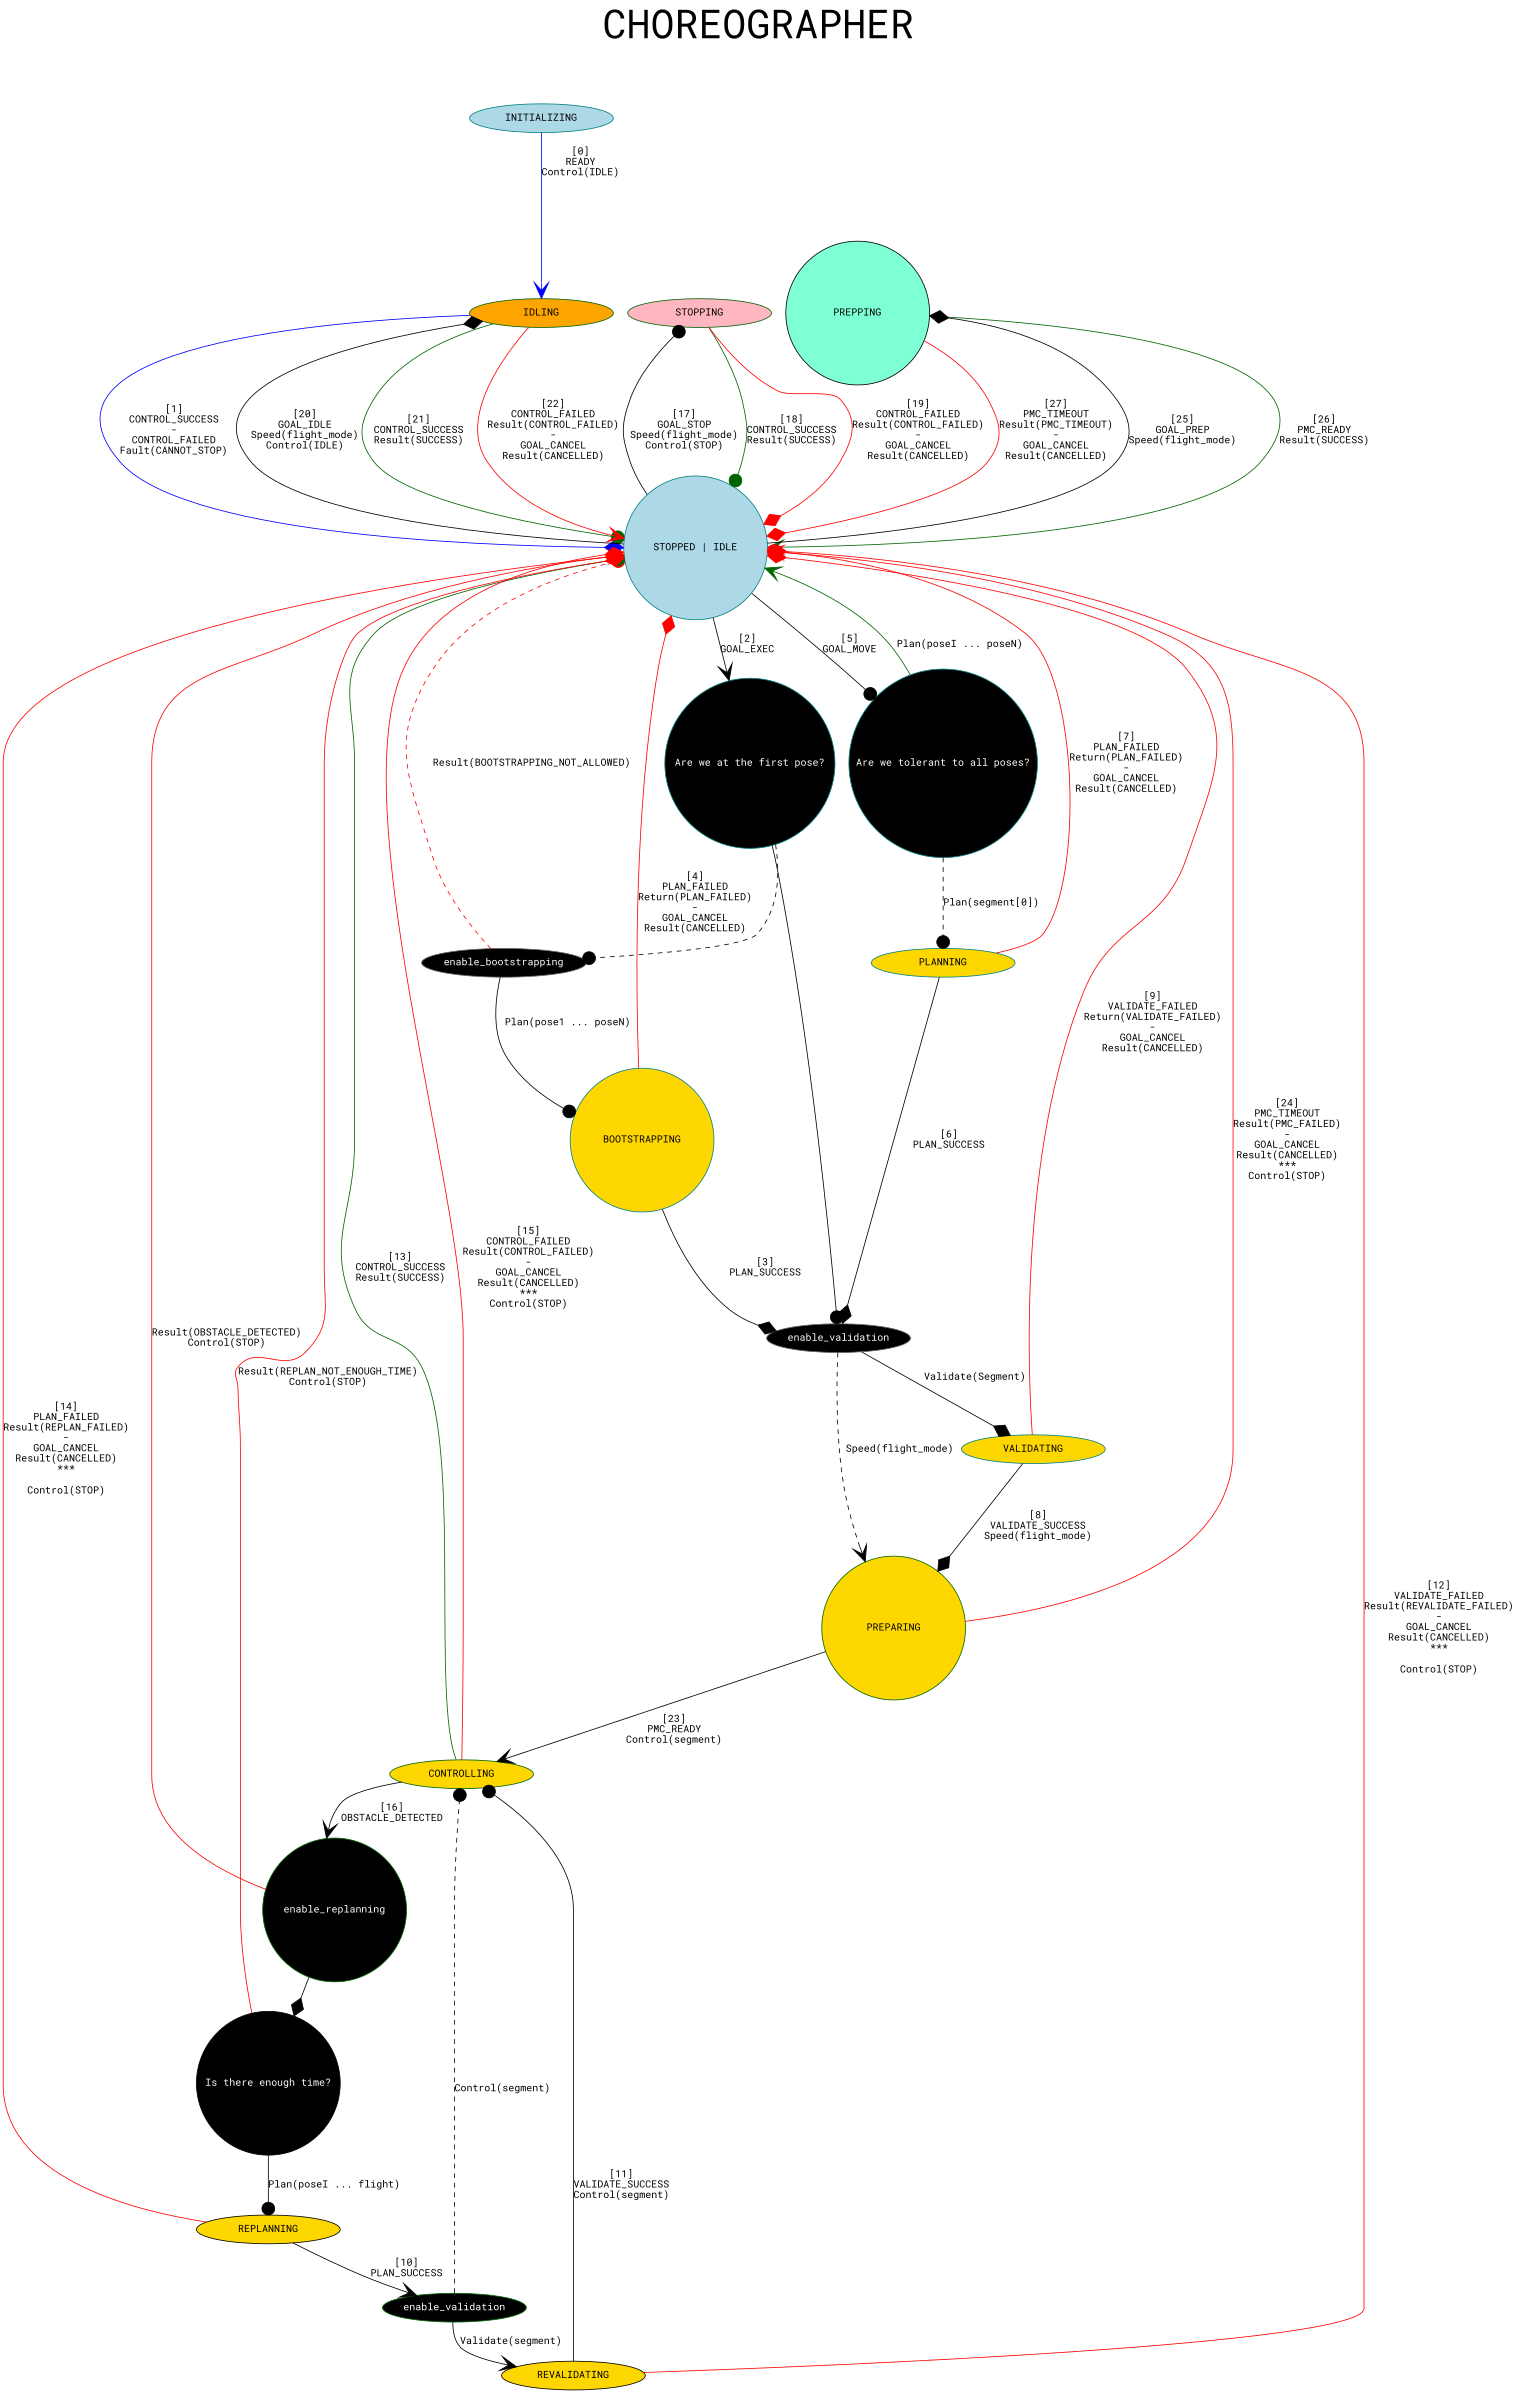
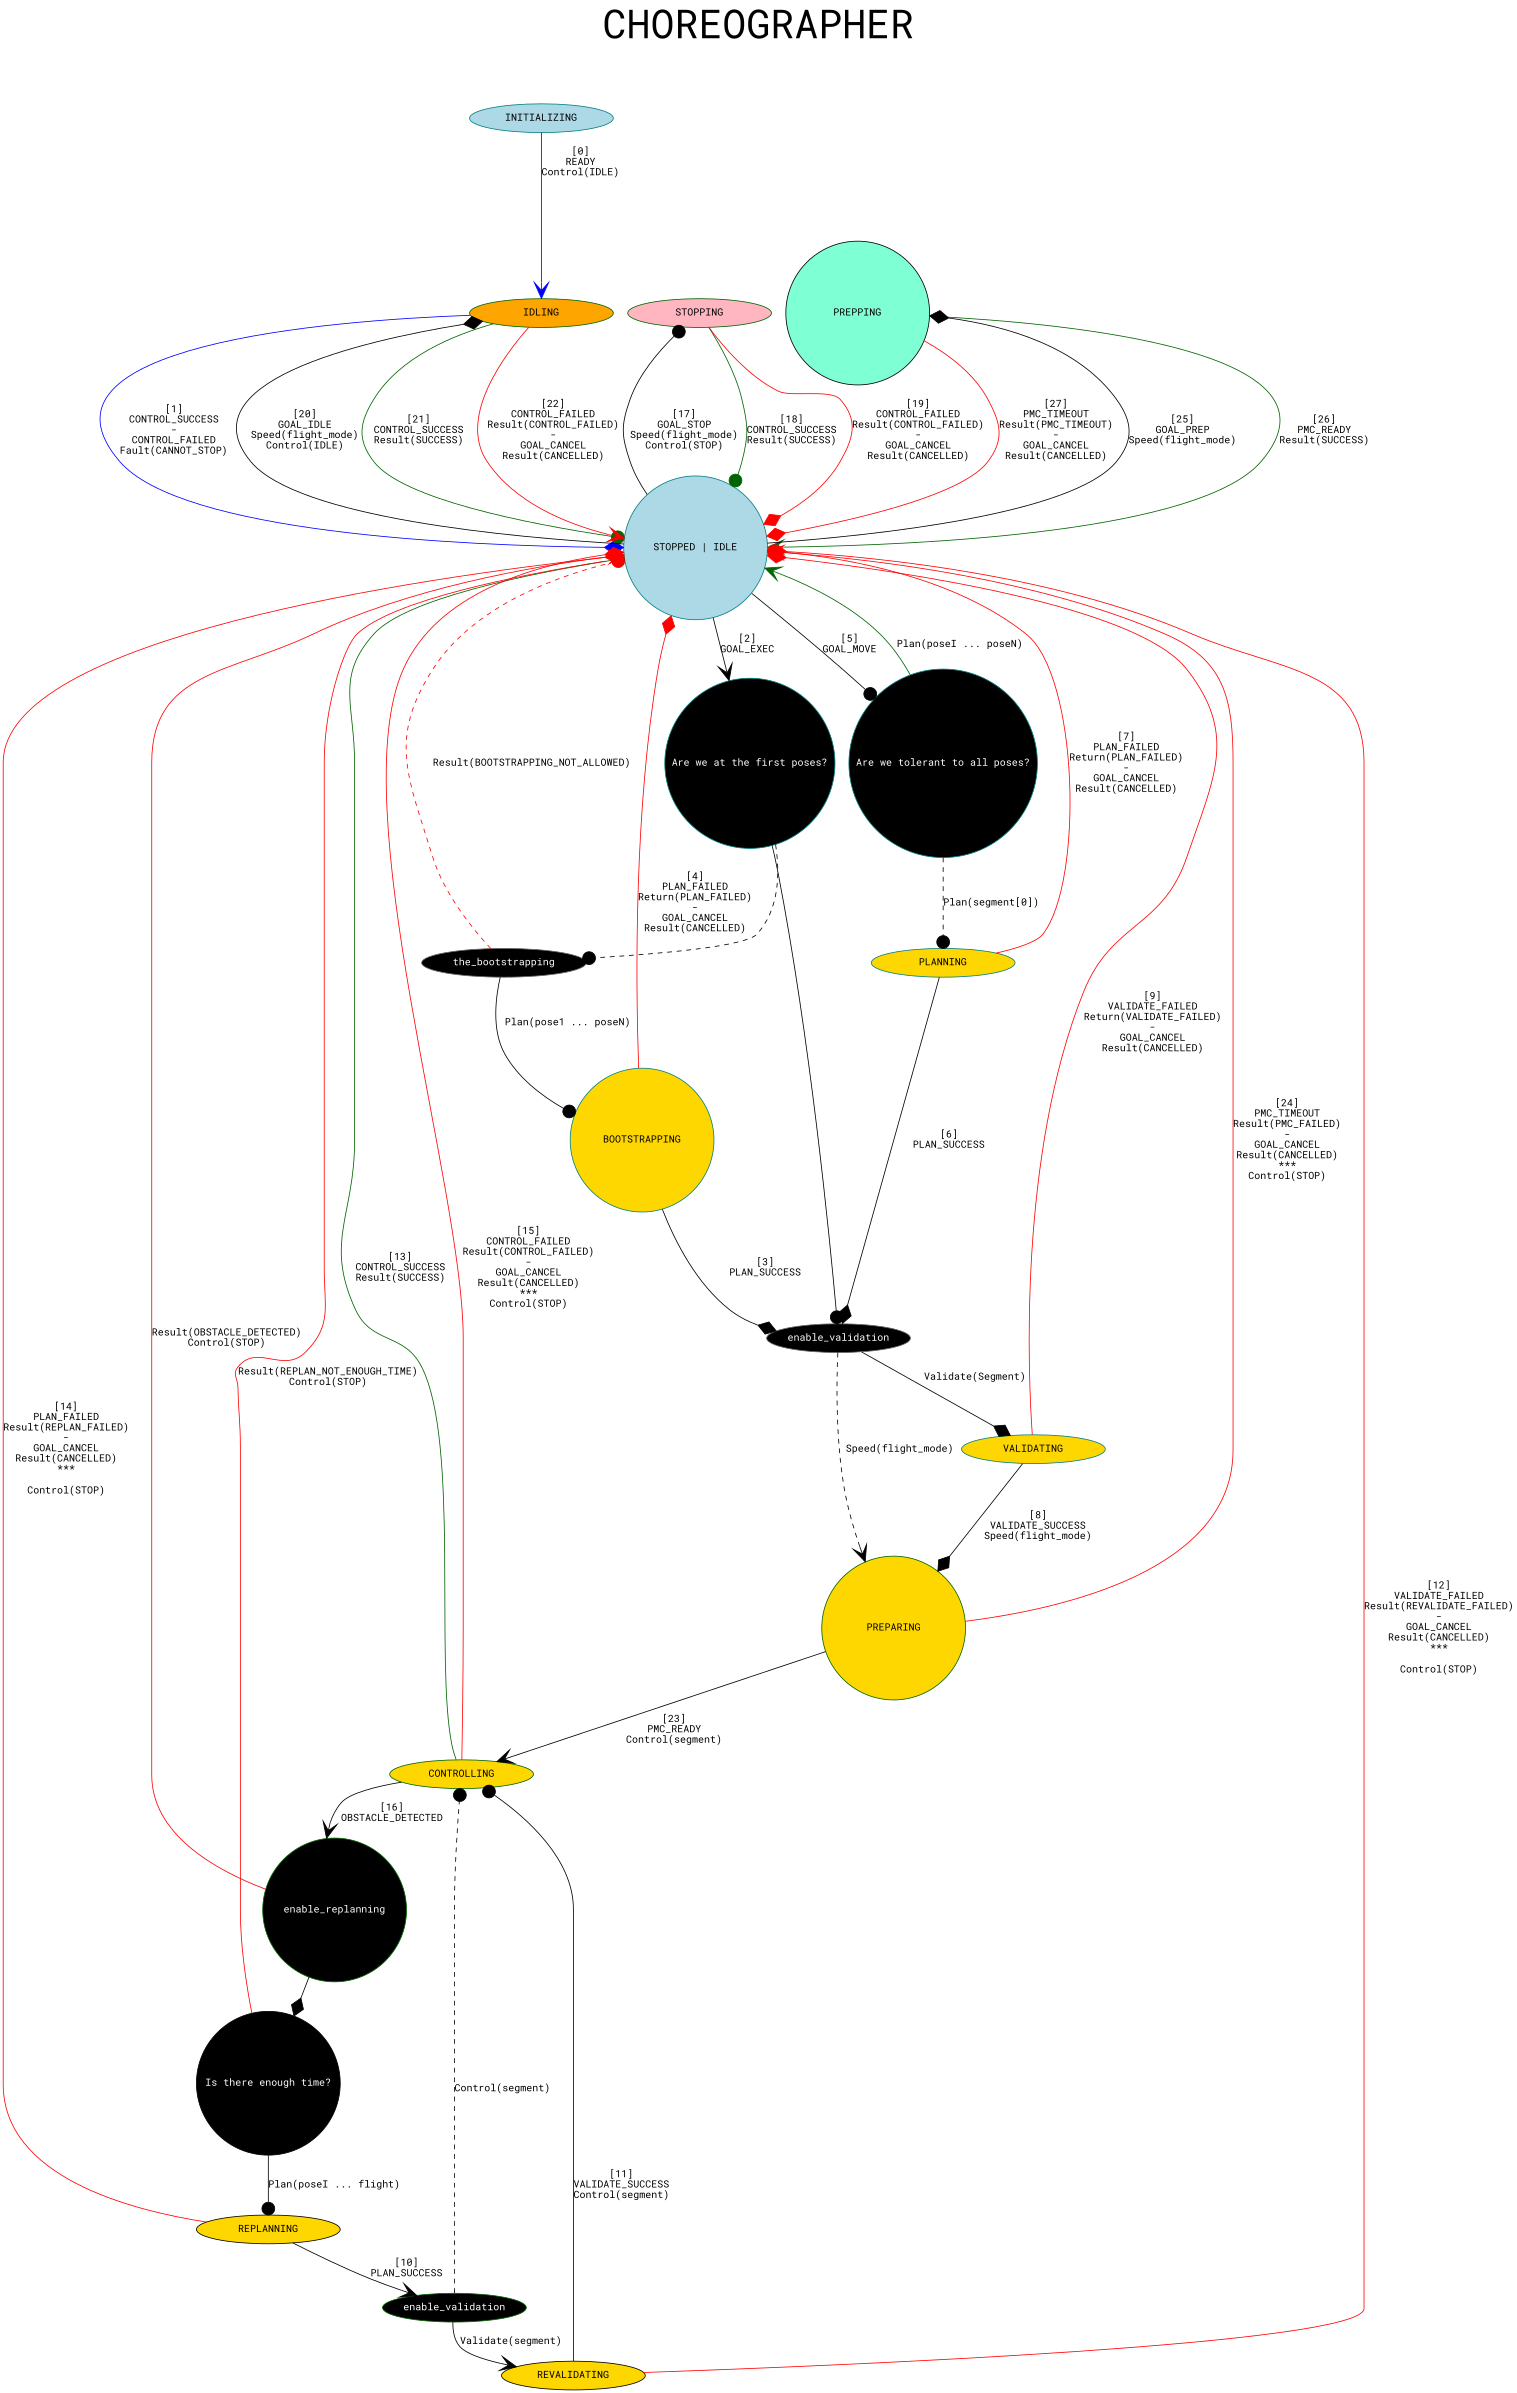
(750, 763) -> (750, 763)
(504, 963) -> (504, 963)
(324, 1223) -> (324, 1223)
